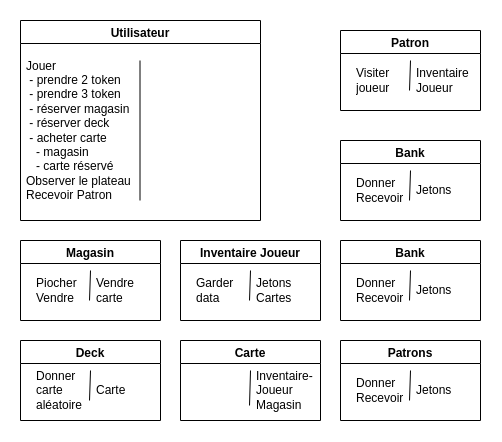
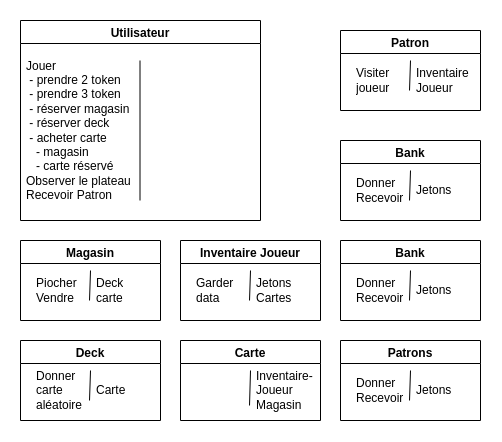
(117, 291) -> (113, 291)
